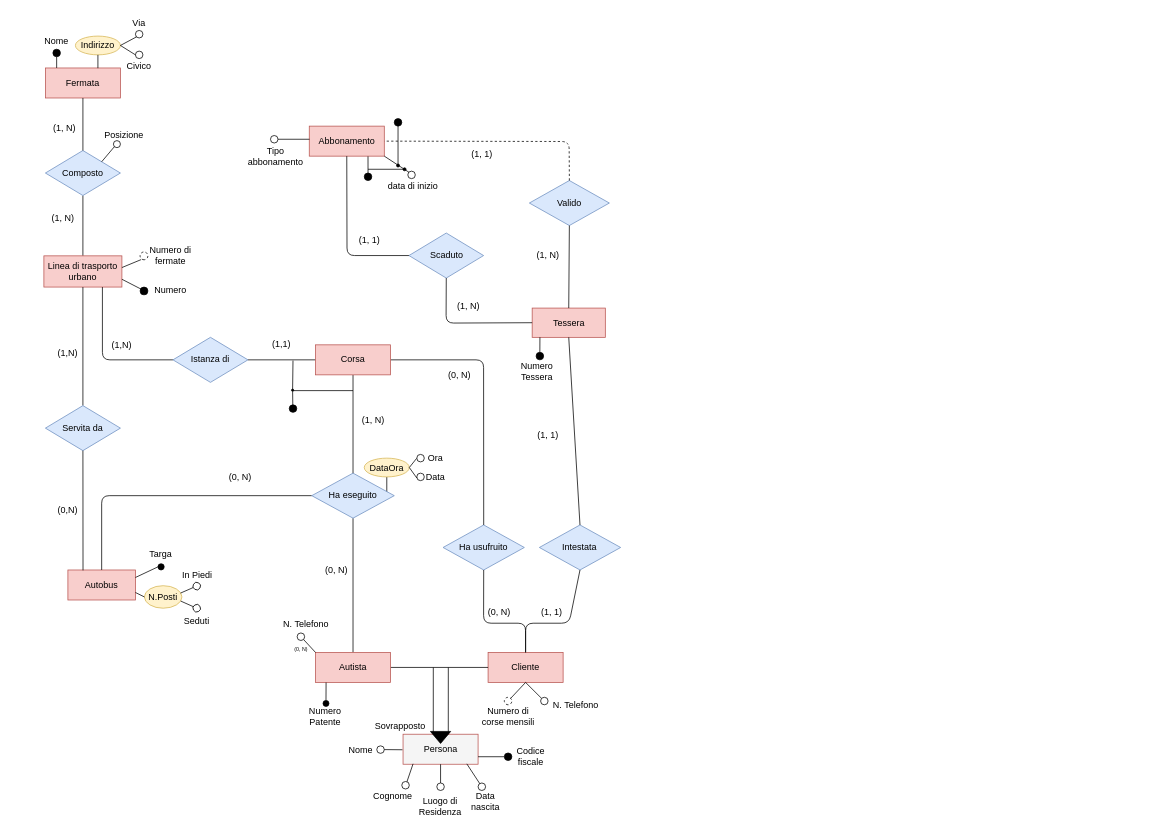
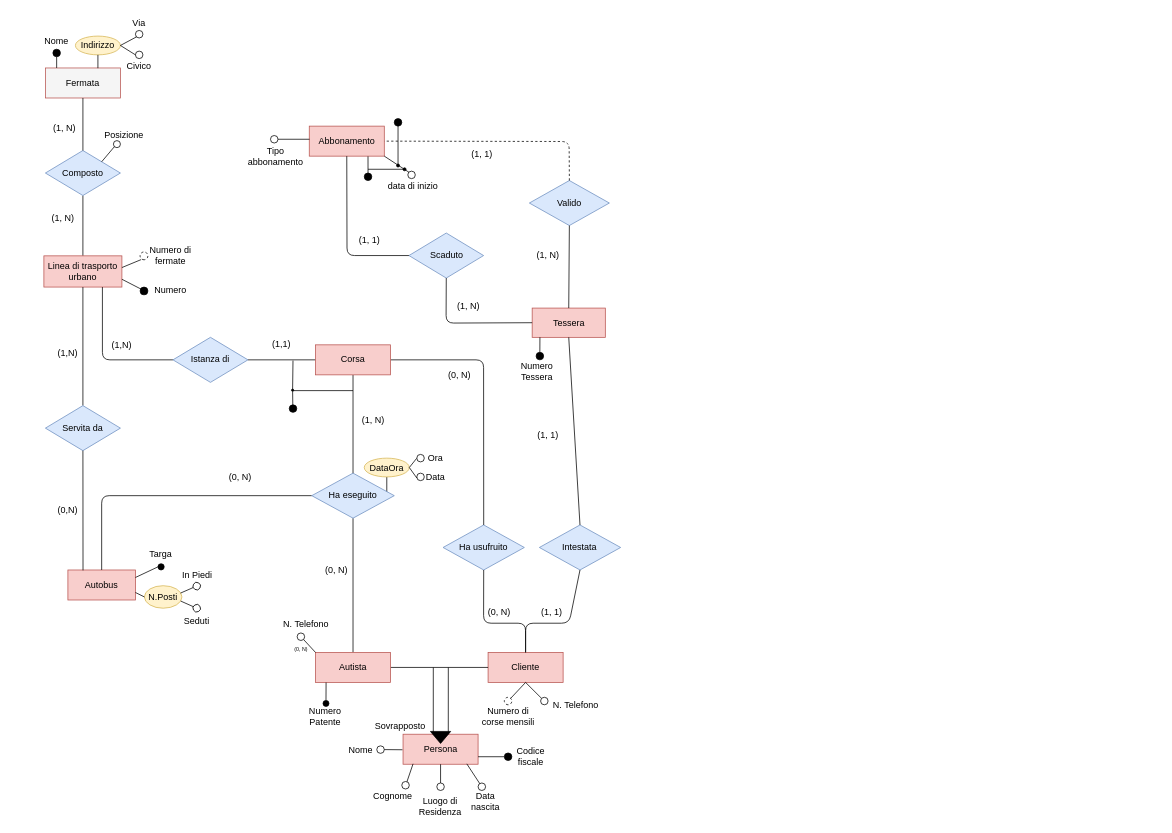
(83, 83) -> (83, 83)
(440, 749) -> (440, 749)
